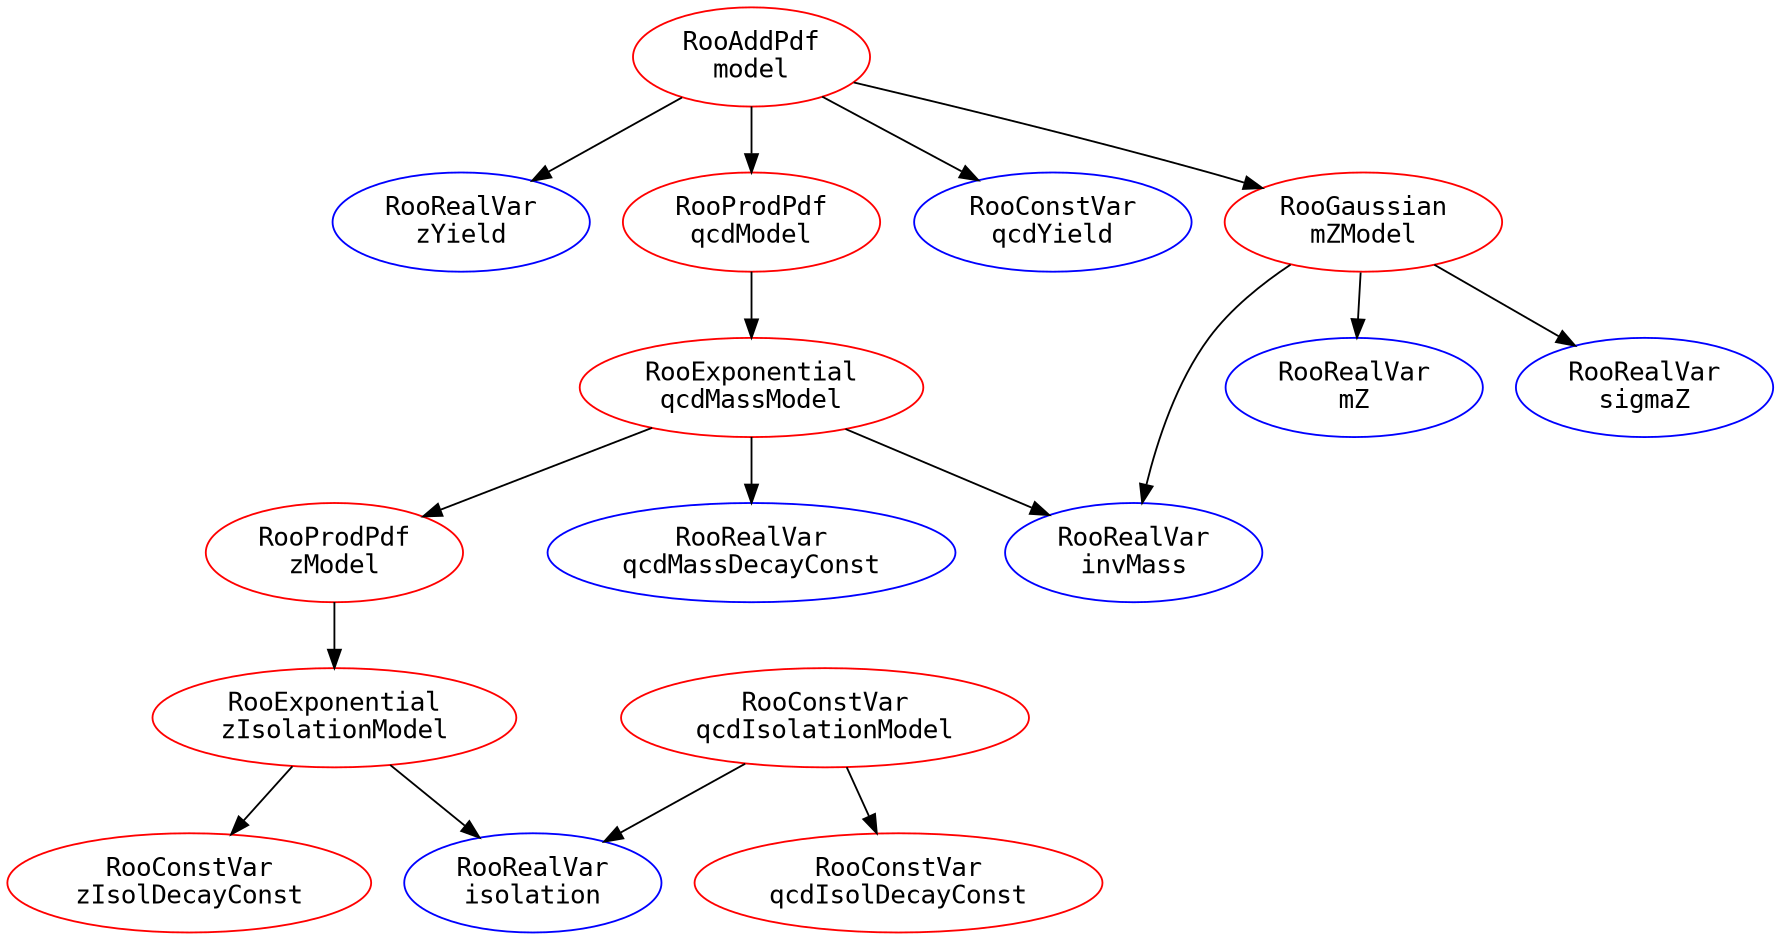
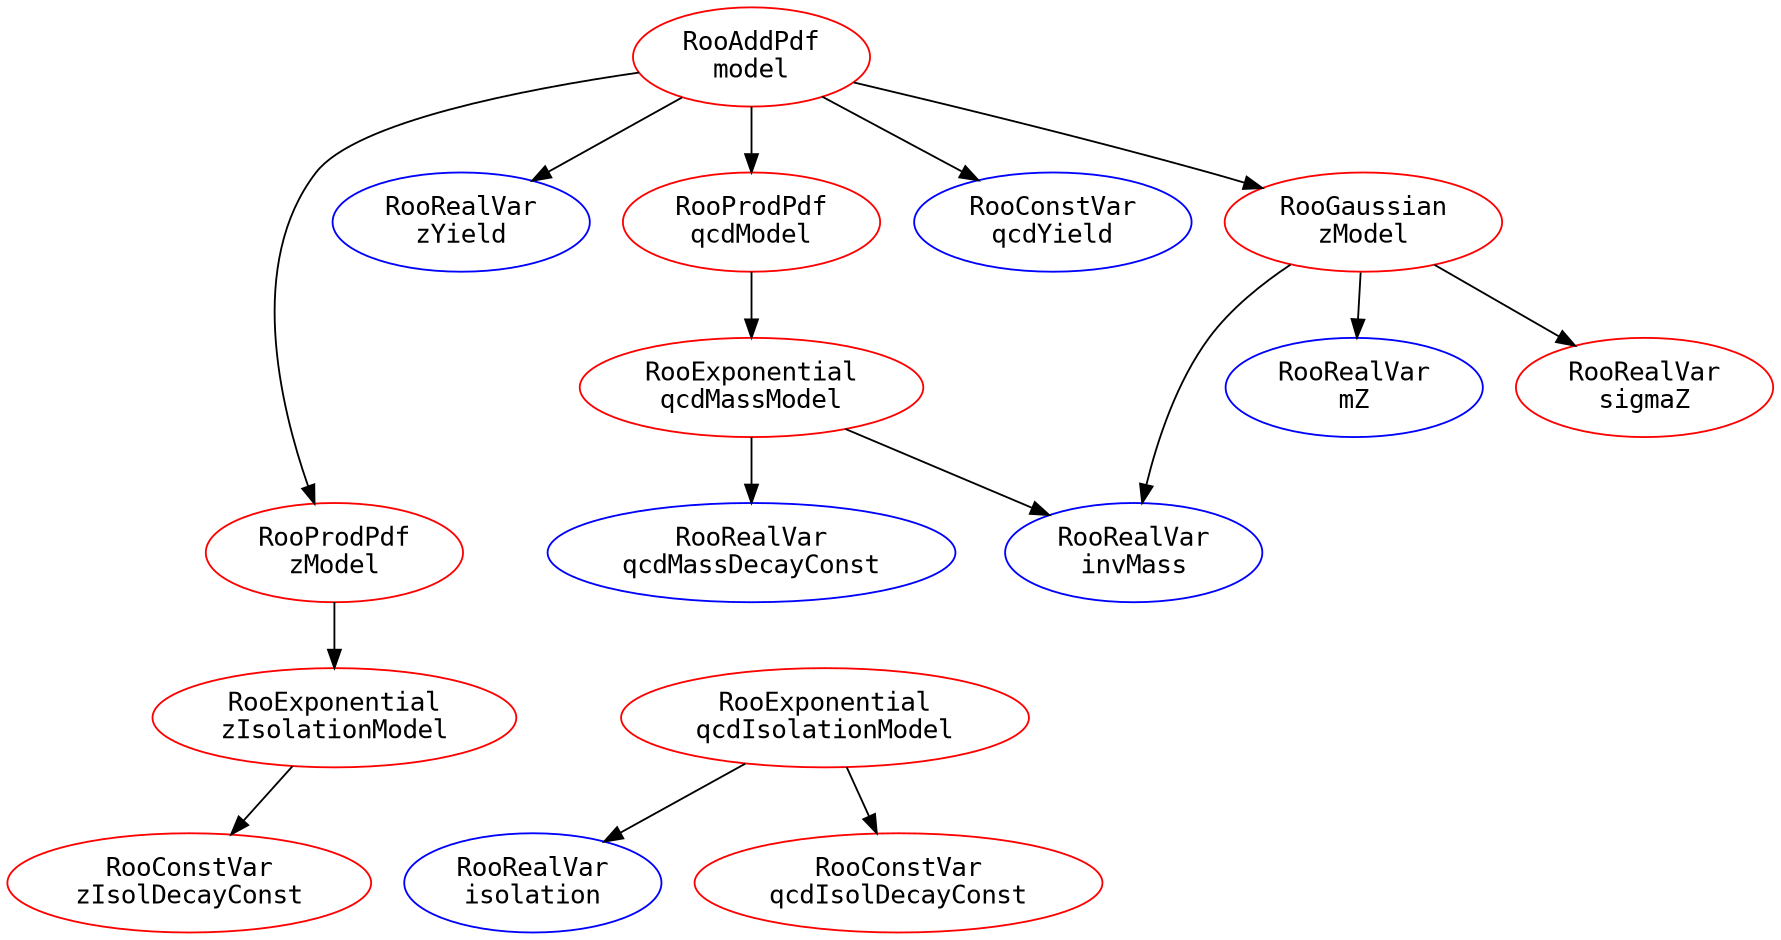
(1363, 222) -> (1363, 222)
(1645, 387) -> (1645, 387)
(547, 469) -> (322, 167)
(825, 718) -> (825, 718)
(428, 795) -> none
